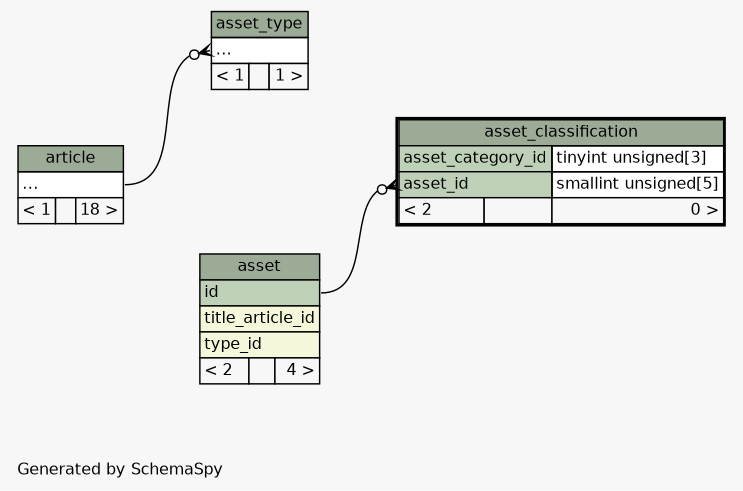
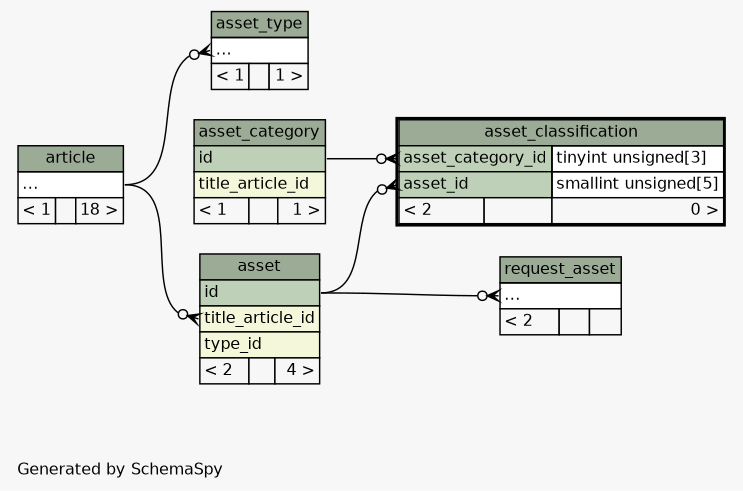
none -> (259, 172)
none -> (161, 241)
none -> (561, 296)
